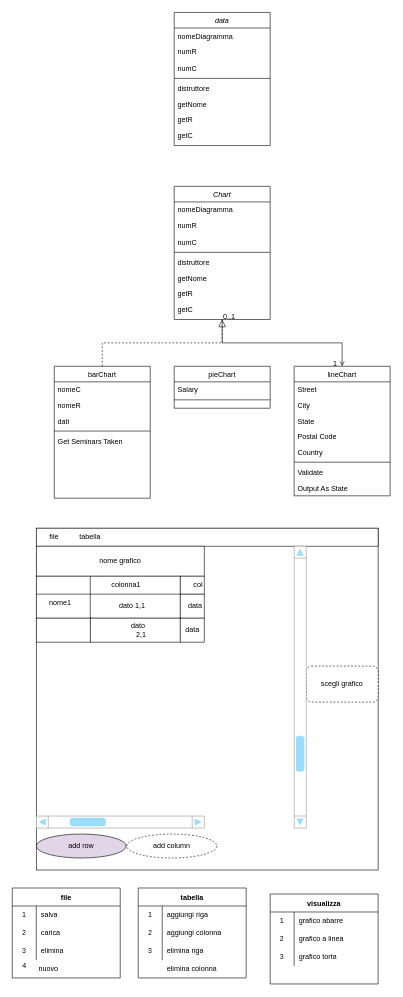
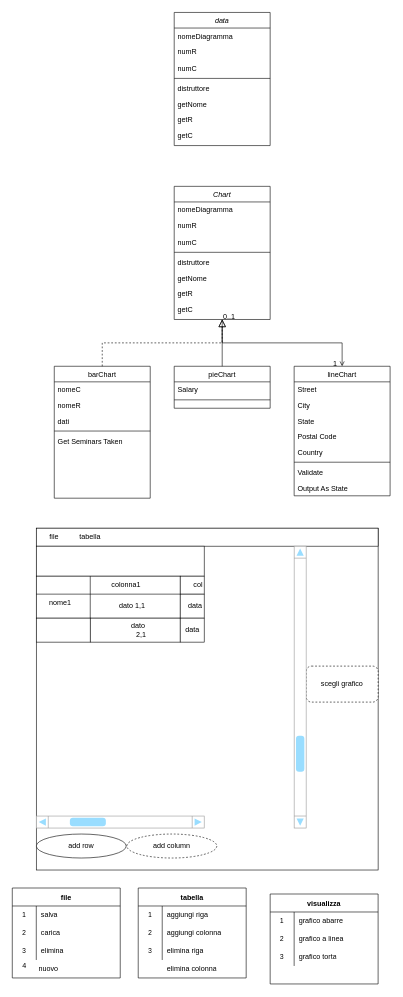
none -> (222, 355)
(120, 561) -> none
(81, 846) -> (81, 846)
